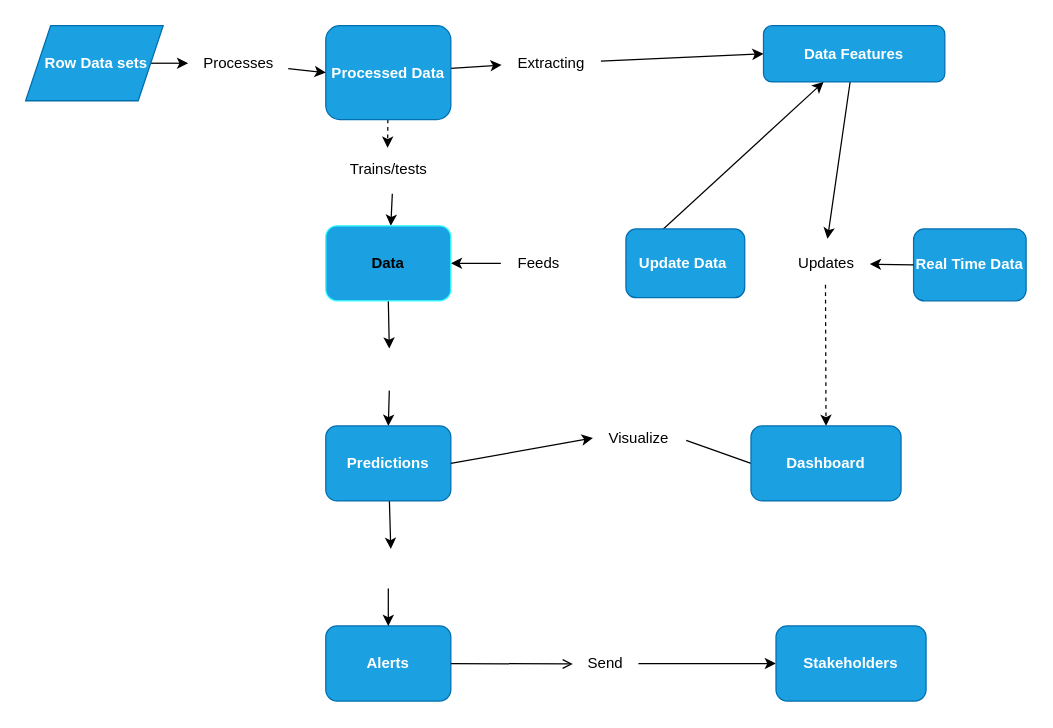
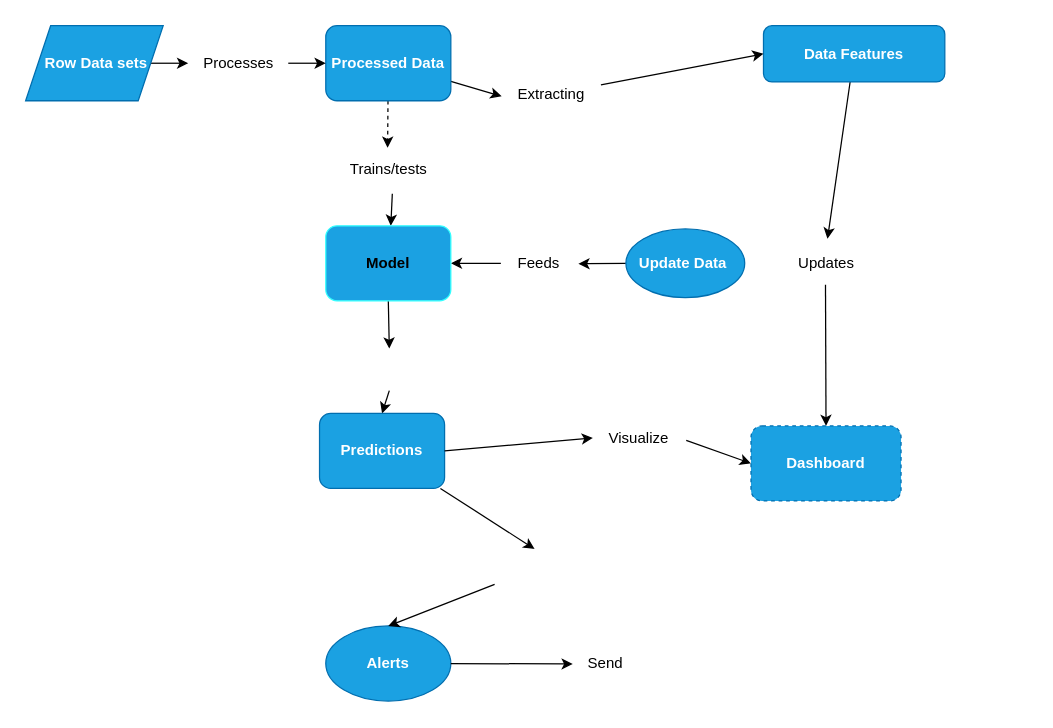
(551, 63) -> (551, 94)
(388, 73) -> (388, 63)
(737, 161) -> (606, 263)
(388, 263) -> (388, 263)
(685, 263) -> (685, 263)
(896, 264) -> none
(969, 265) -> none
(825, 350) -> (825, 350)
(745, 461) -> (741, 460)
(388, 463) -> (382, 451)
(826, 463) -> (826, 463)
(388, 569) -> (532, 569)
(388, 663) -> (388, 663)
(702, 663) -> none
(851, 663) -> none
(565, 664) -> (563, 664)
